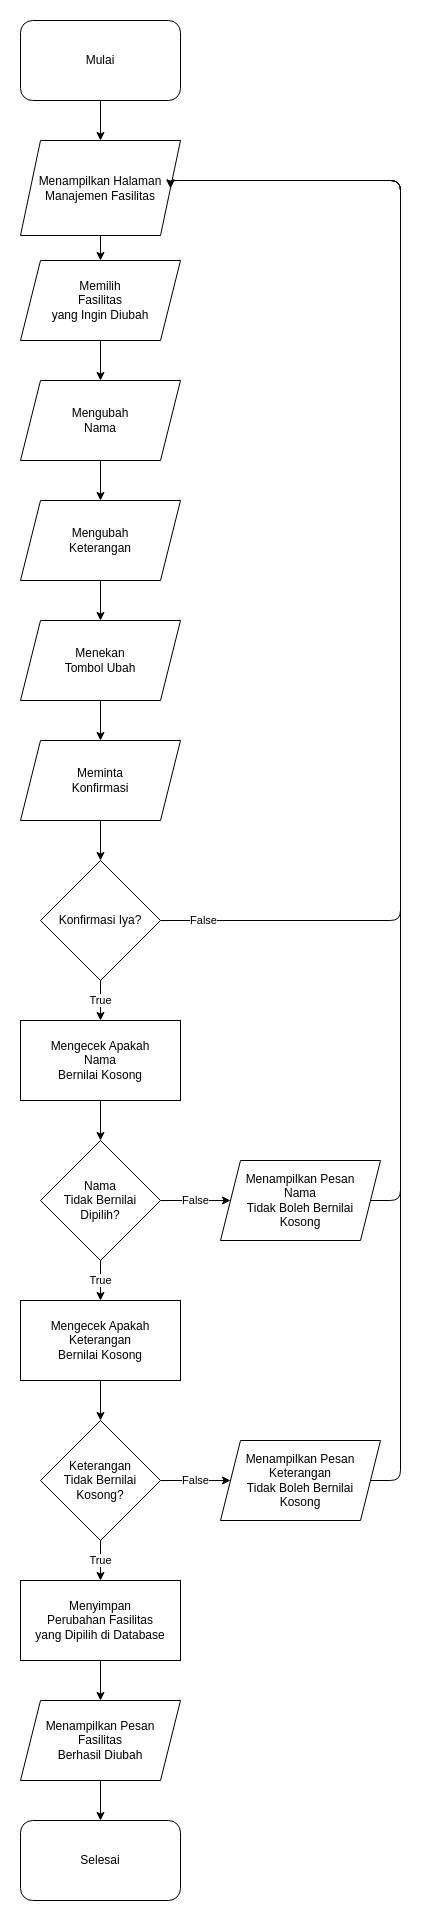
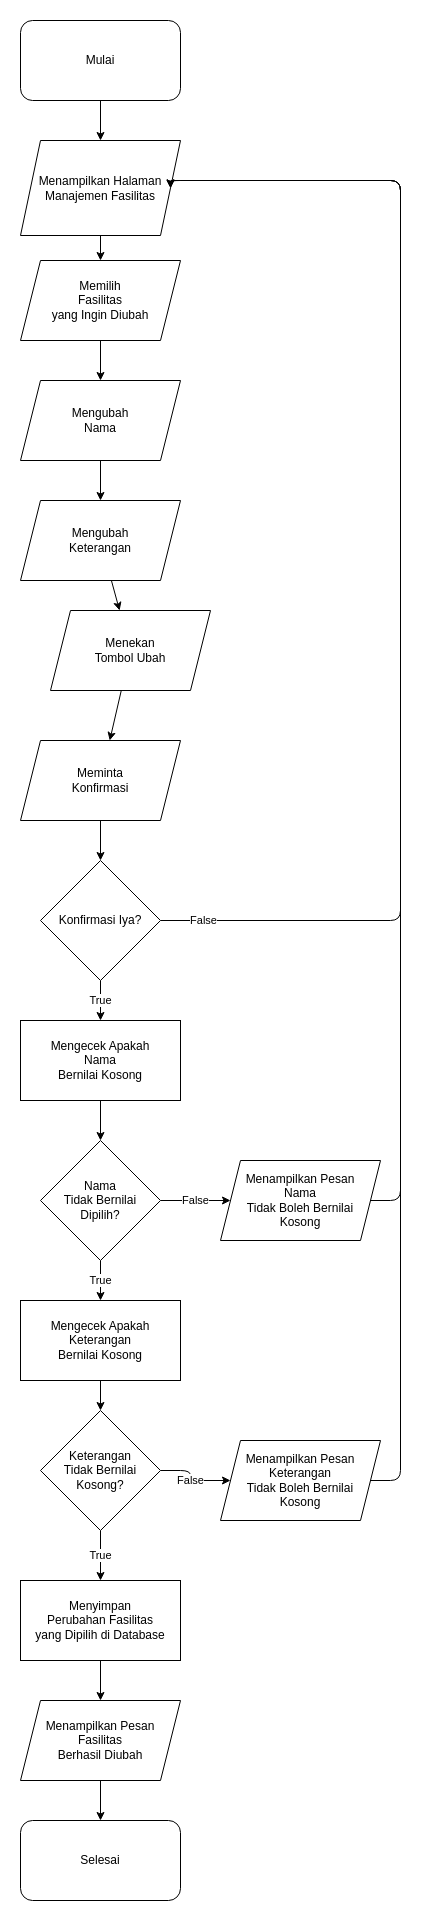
(101, 661) -> (131, 651)
(101, 1481) -> (101, 1471)
